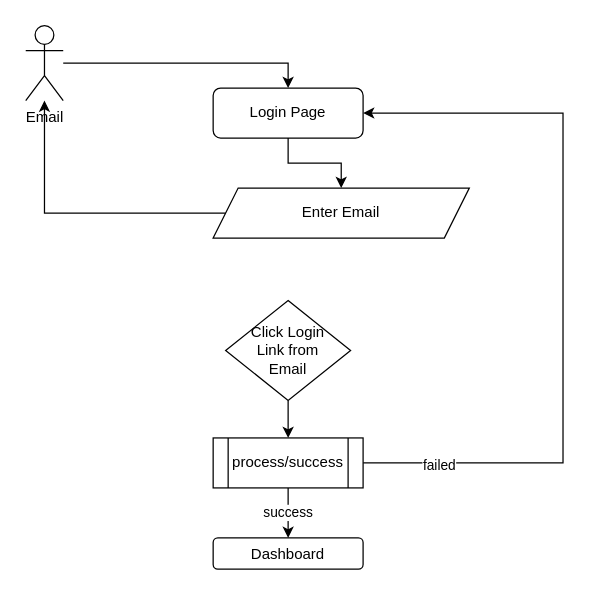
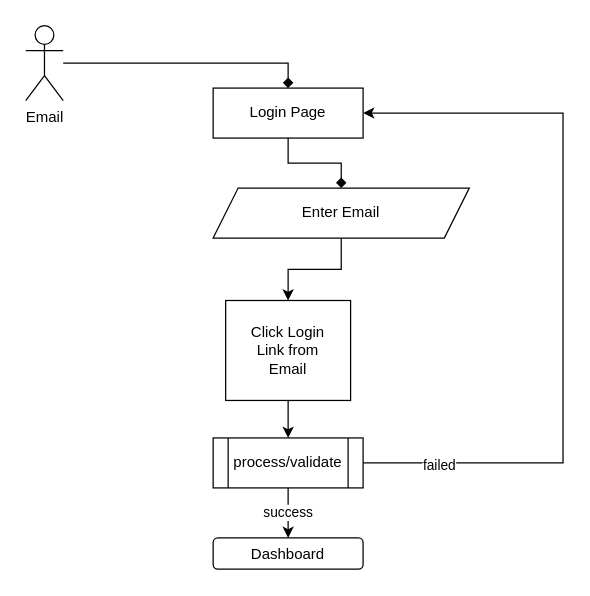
(288, 78) -> (288, 77)
(288, 113) -> (288, 113)
(341, 178) -> (341, 177)
(83, 213) -> (319, 269)
(288, 351) -> (288, 351)
(288, 463) -> (288, 463)
